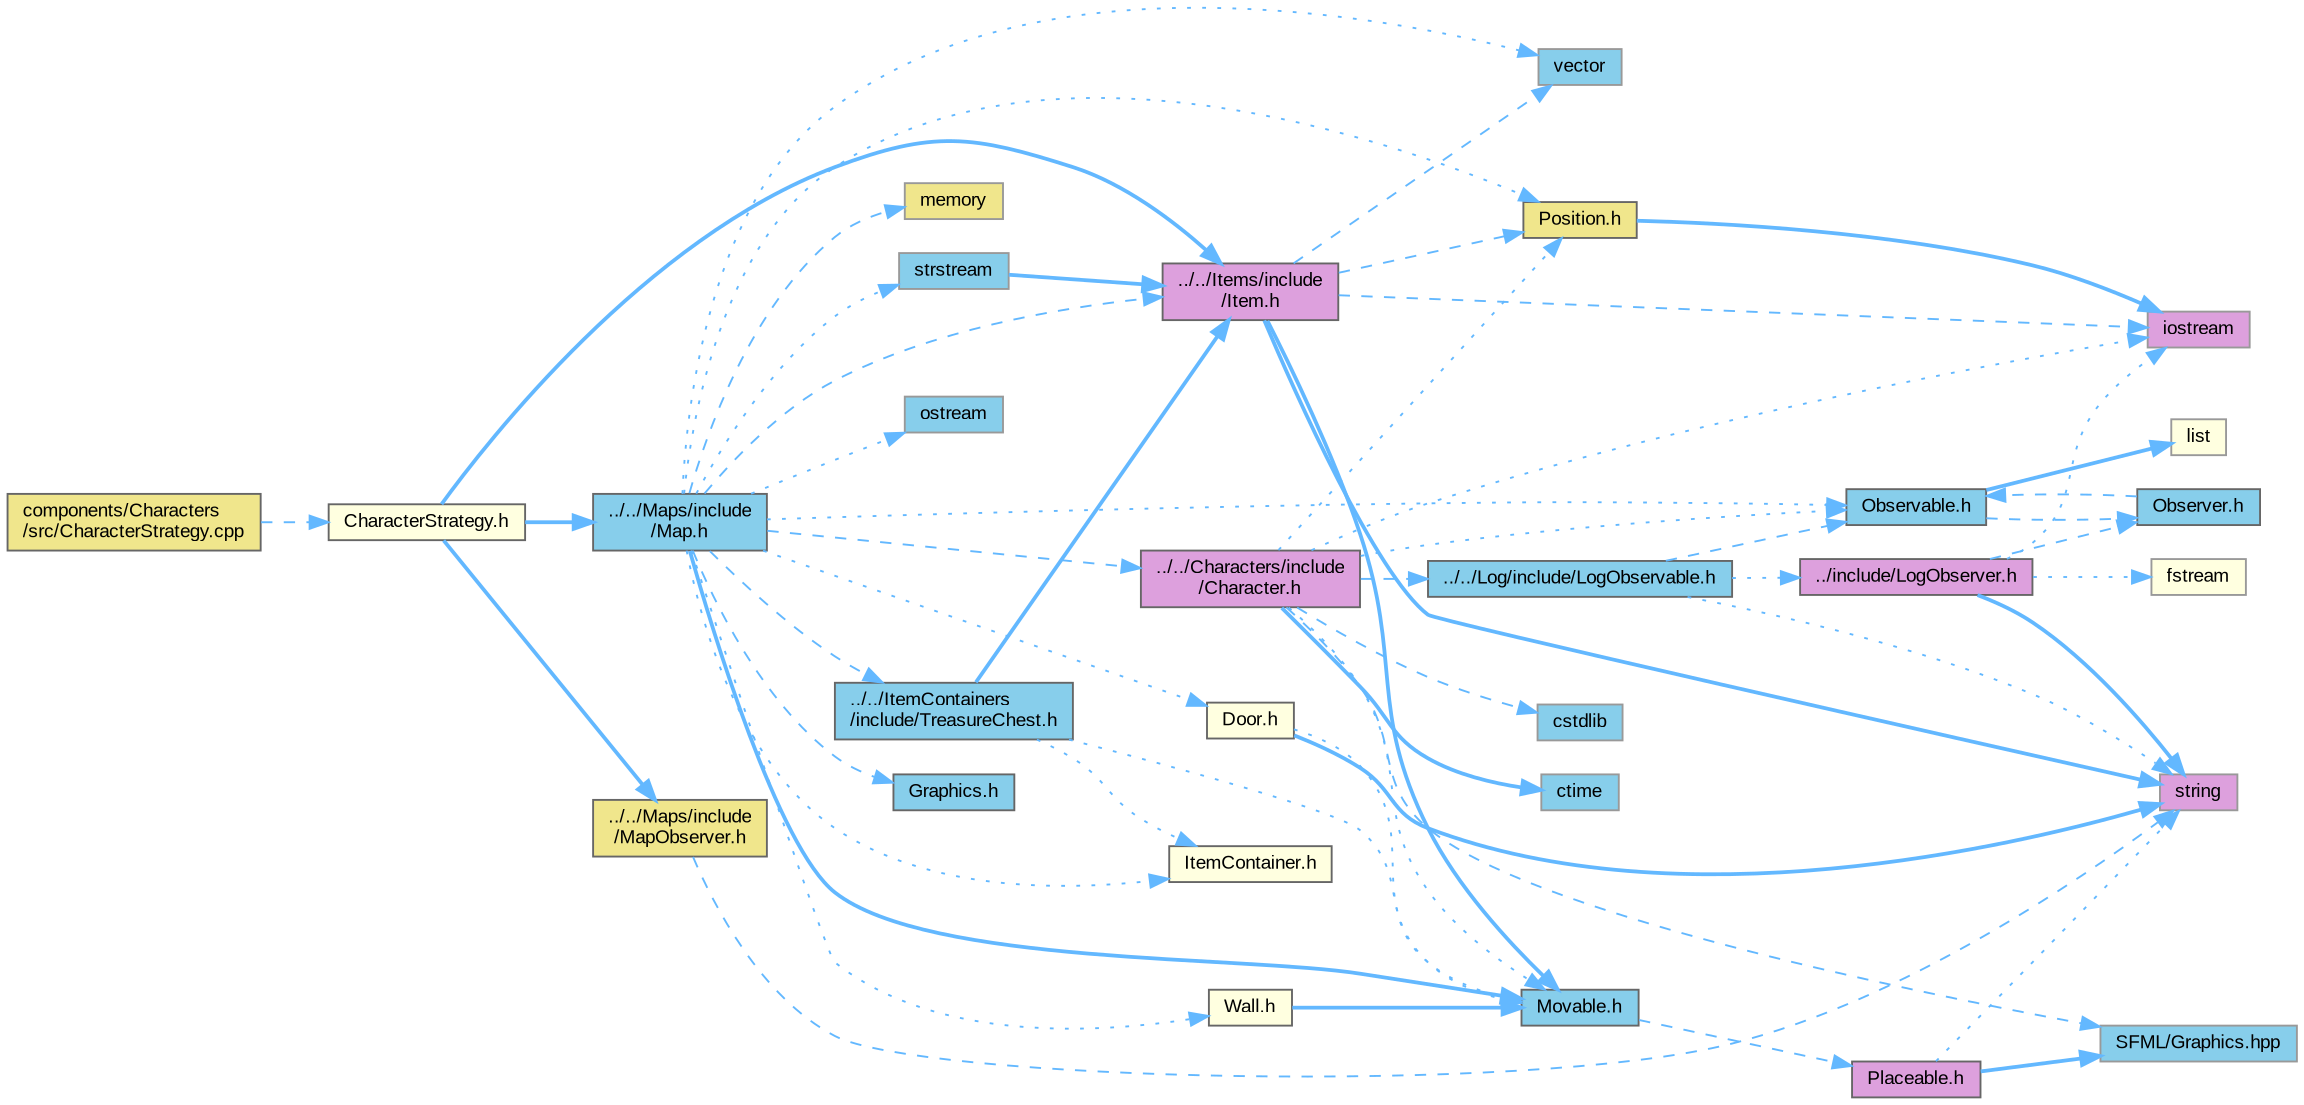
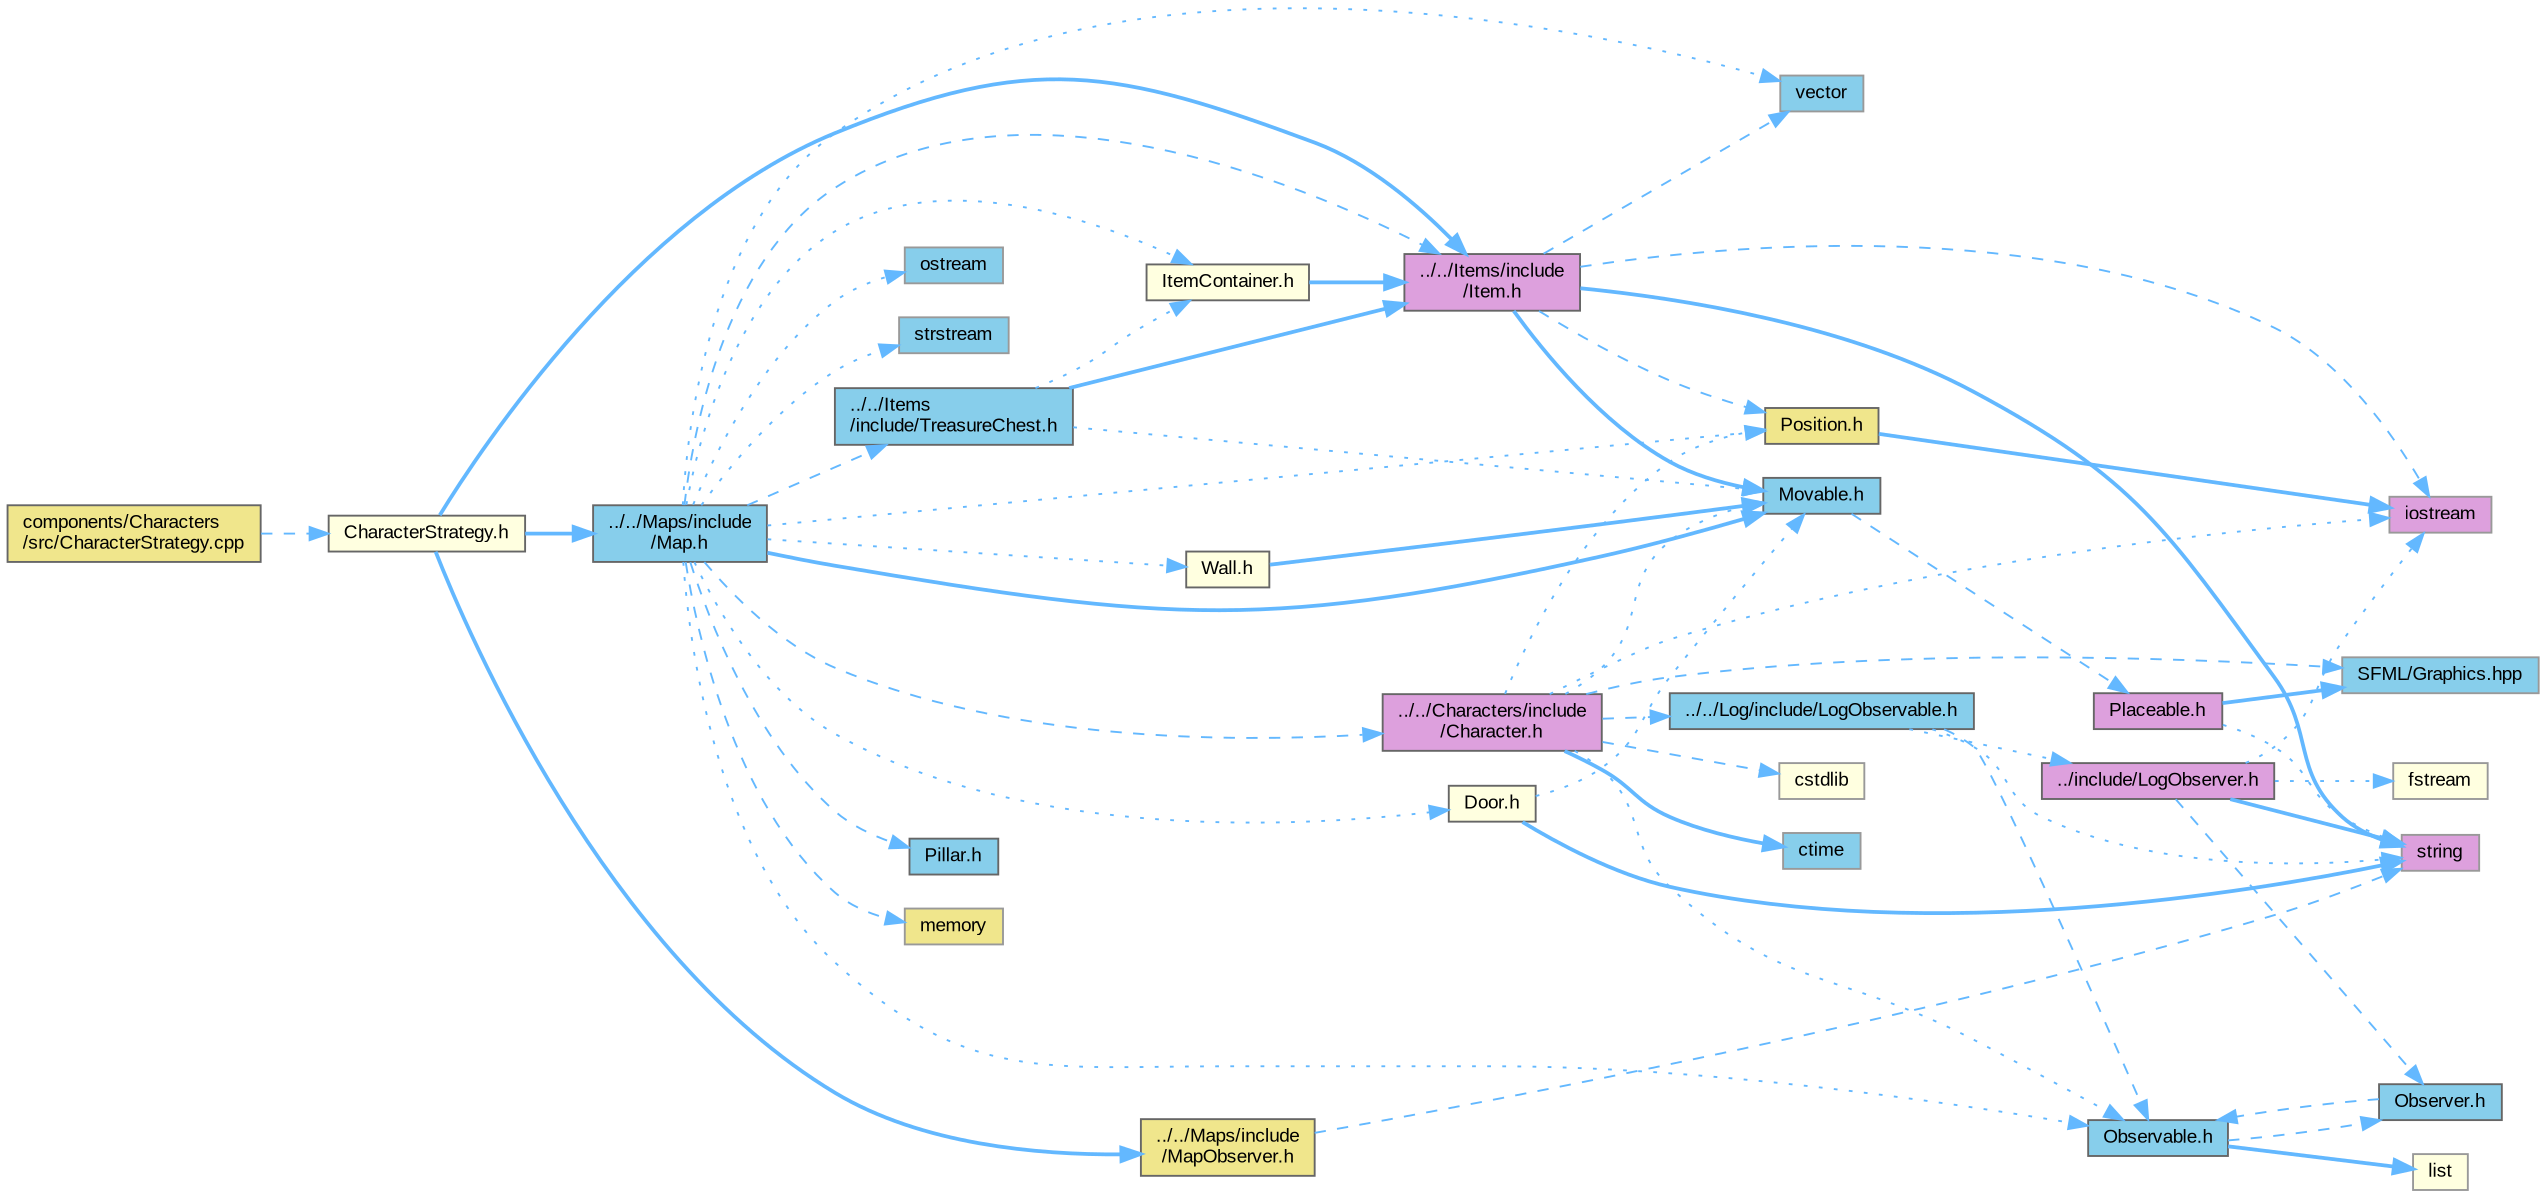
(1076, 280) -> (1347, 282)
(954, 711) -> (954, 416)
(1580, 722) -> (1822, 781)
(954, 792) -> (954, 857)
